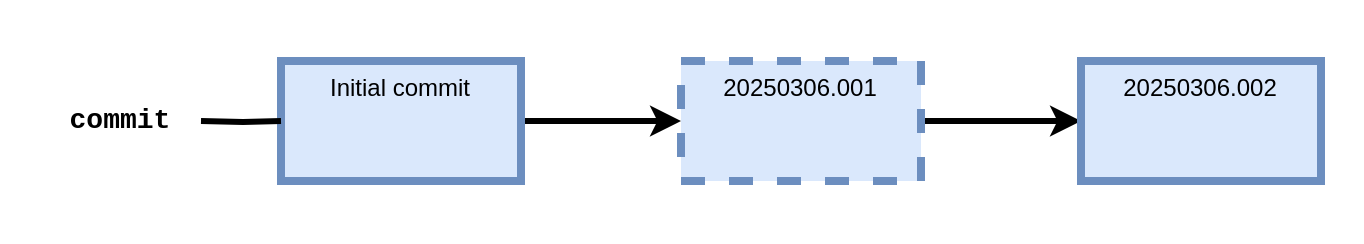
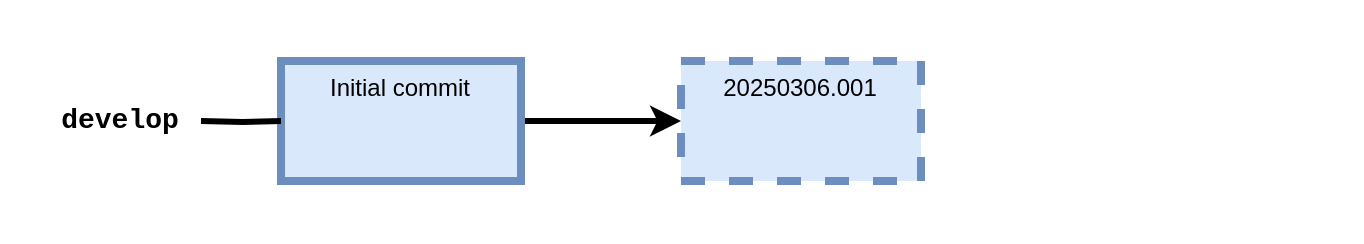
(121, 121) -> (121, 121)
(991, 121) -> none
(1201, 121) -> none
